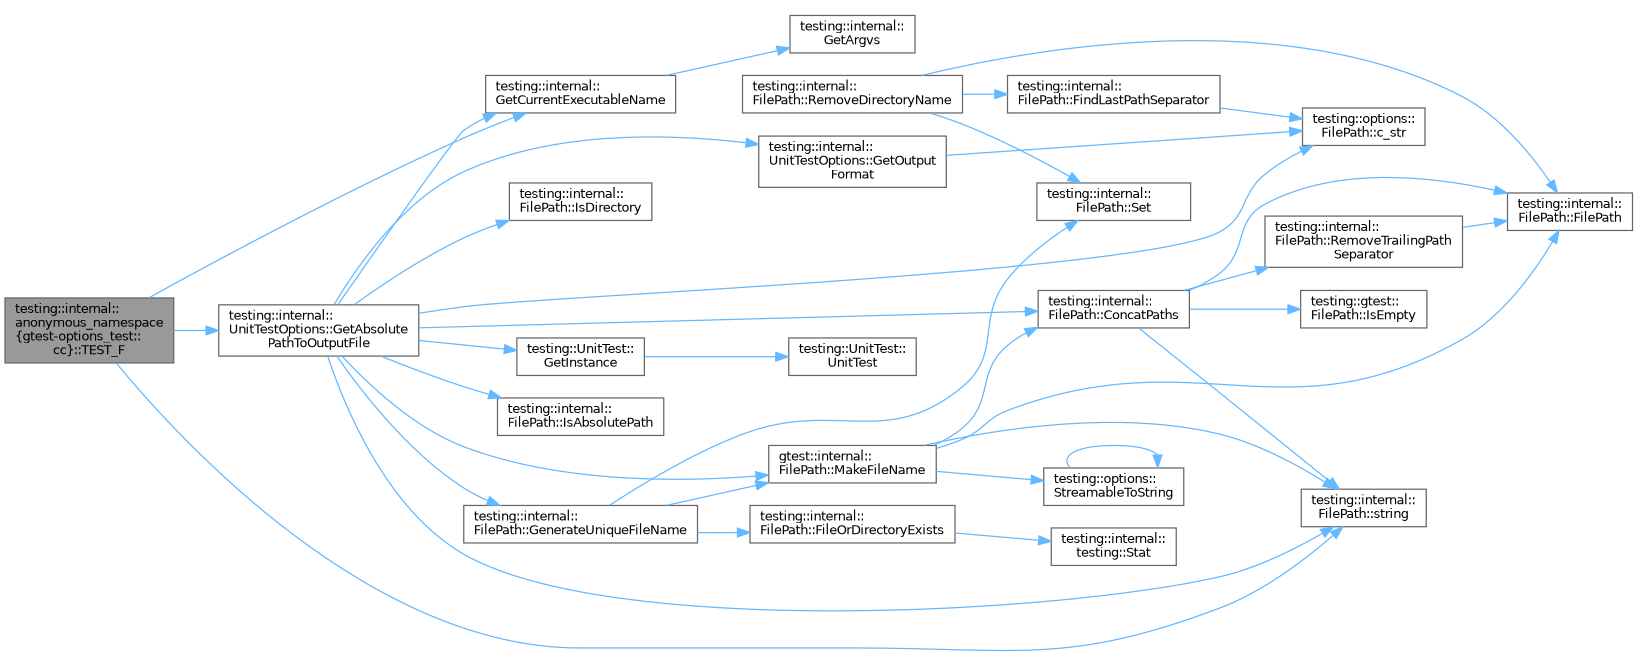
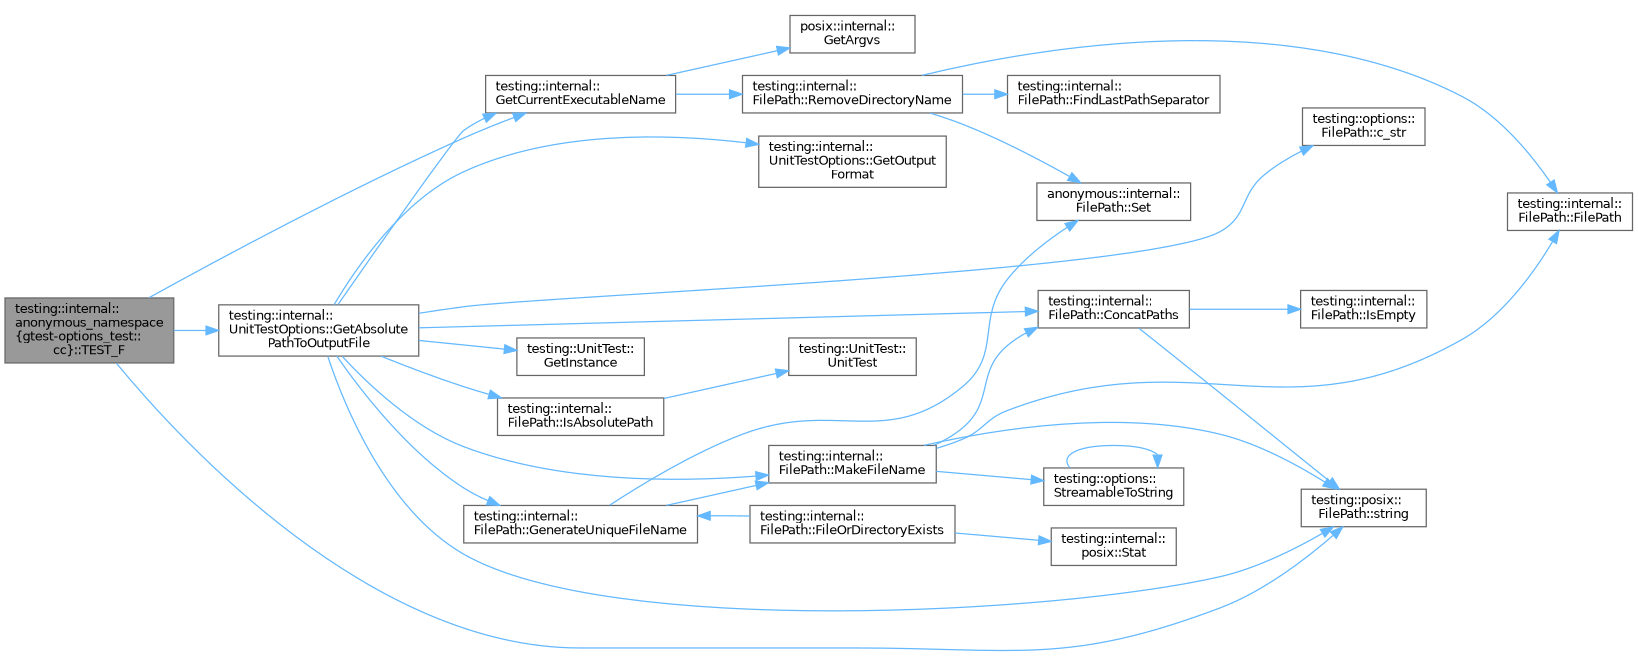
(852, 34) -> (852, 34)
none -> (702, 94)
(1255, 113) -> none
(1118, 144) -> none
(1319, 185) -> none
(581, 202) -> none
(1114, 202) -> (1114, 202)
(1364, 242) -> none
(1364, 309) -> (1364, 309)
(710, 357) -> (720, 386)
(852, 464) -> (852, 464)
(1364, 508) -> (1364, 508)
(718, 533) -> (730, 516)
(1114, 547) -> (1114, 547)
